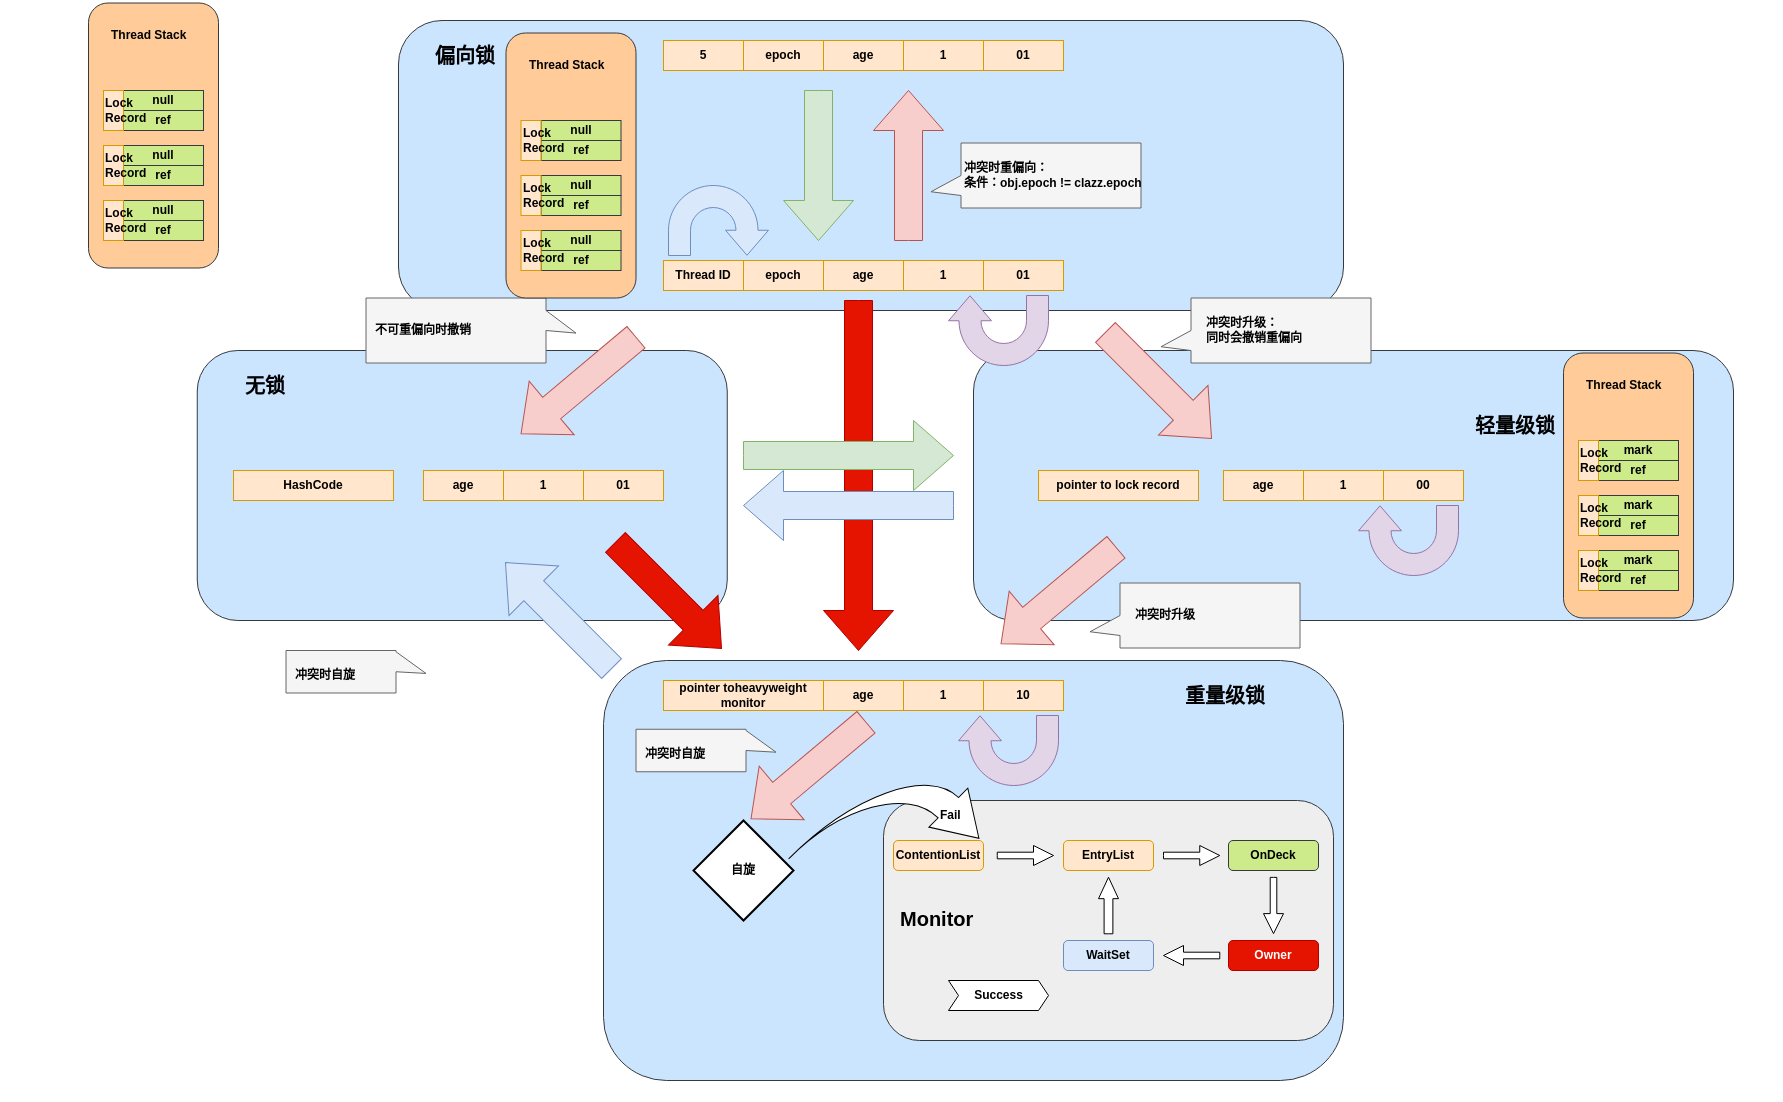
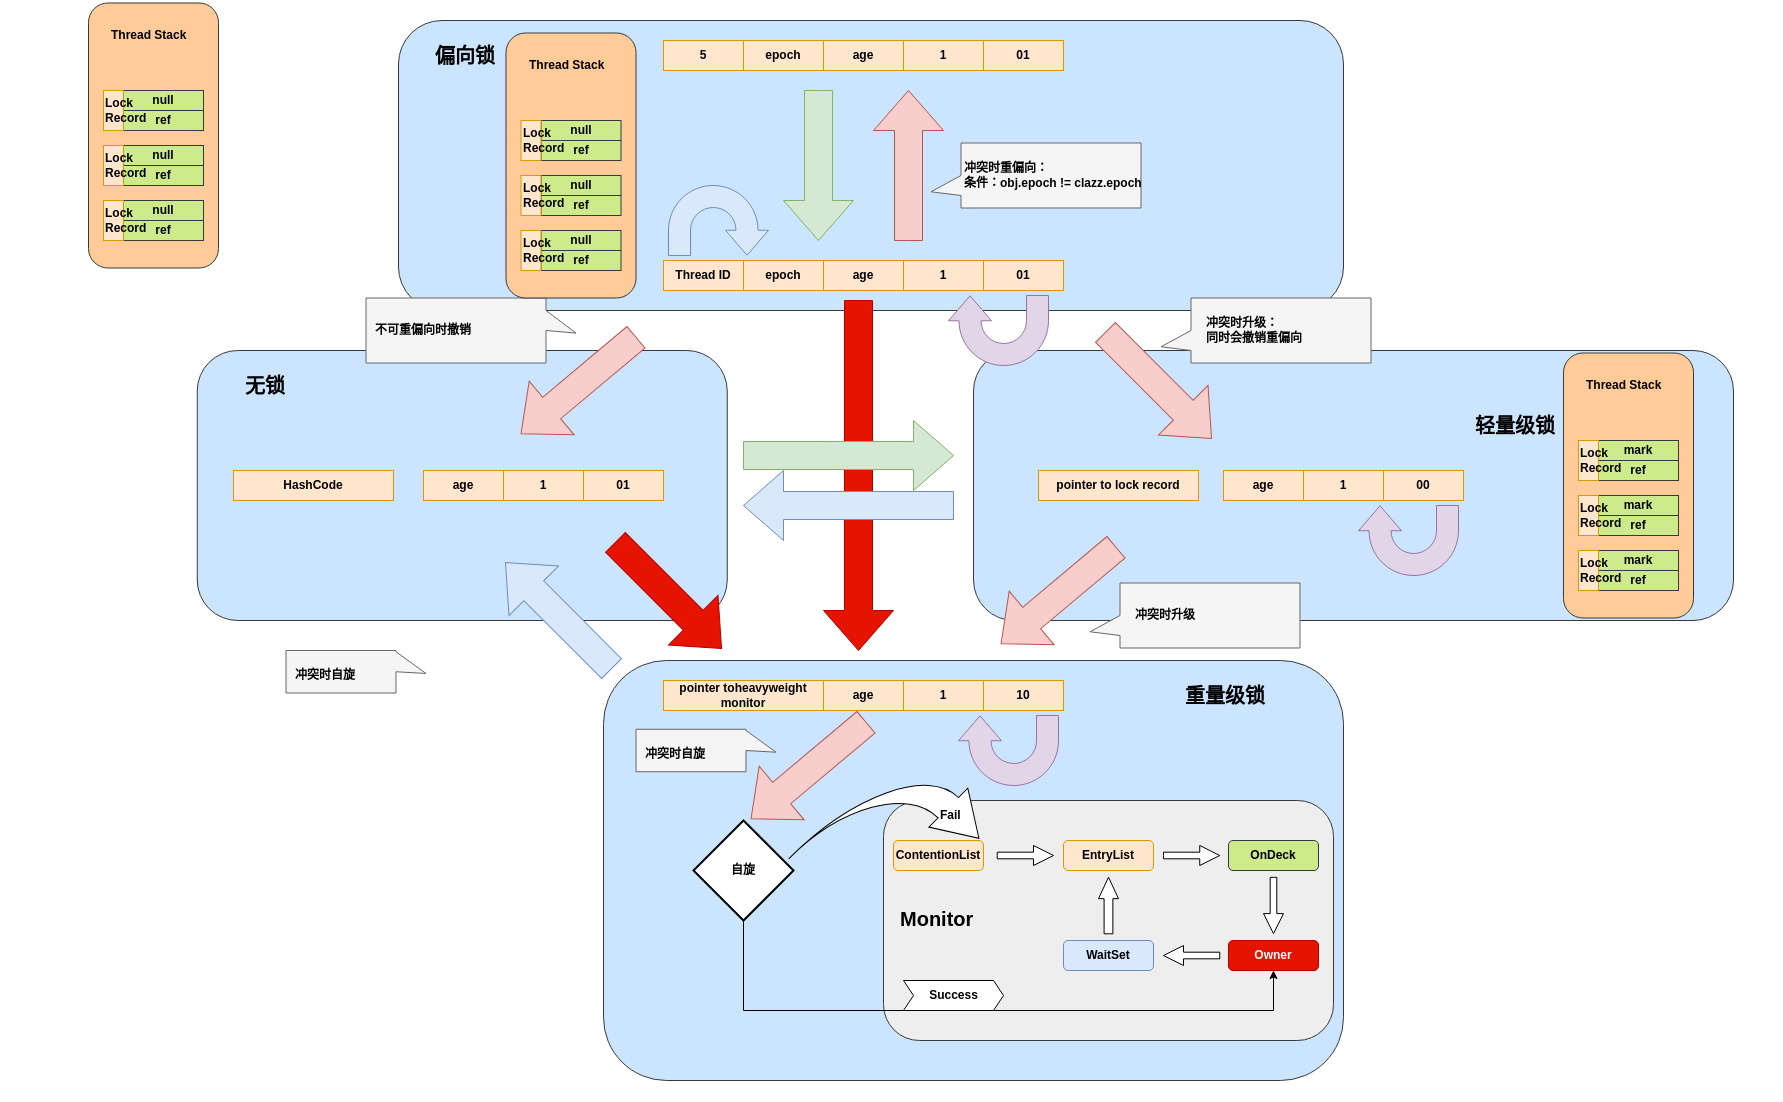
(999, 996) -> (954, 996)
none -> (802, 1011)
